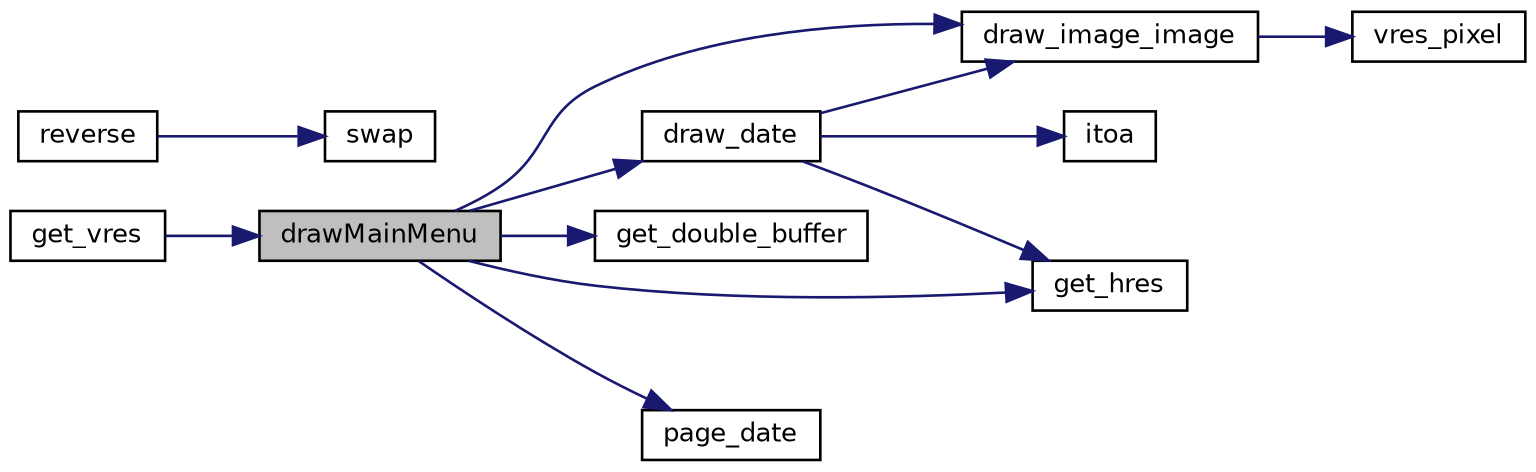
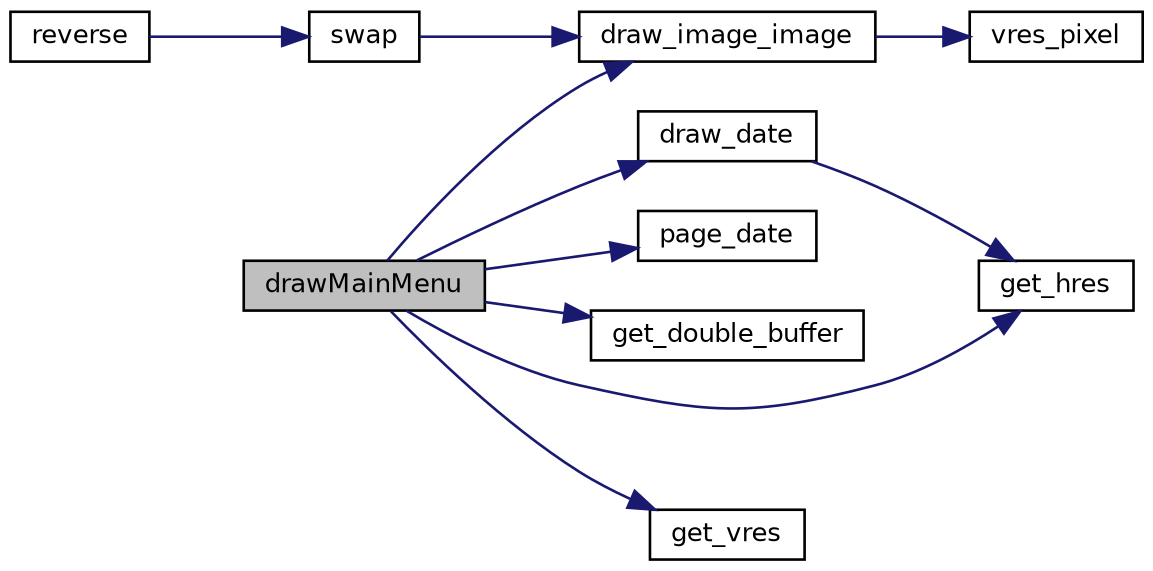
(904, 91) -> (486, 37)
(1110, 136) -> none
(199, 236) -> (503, 415)
